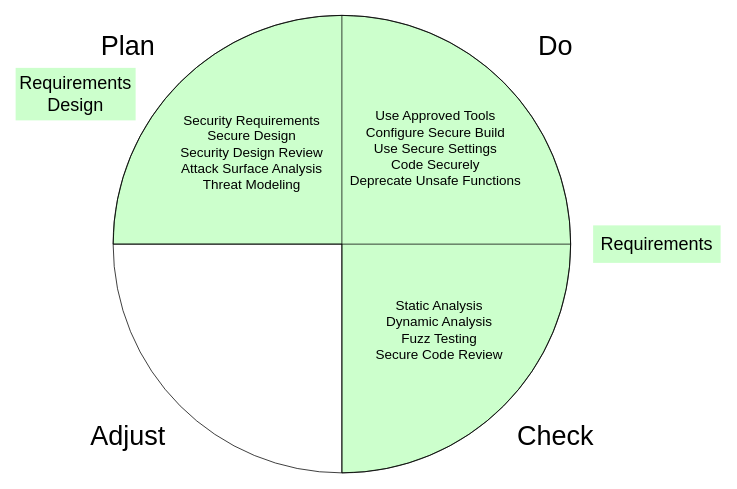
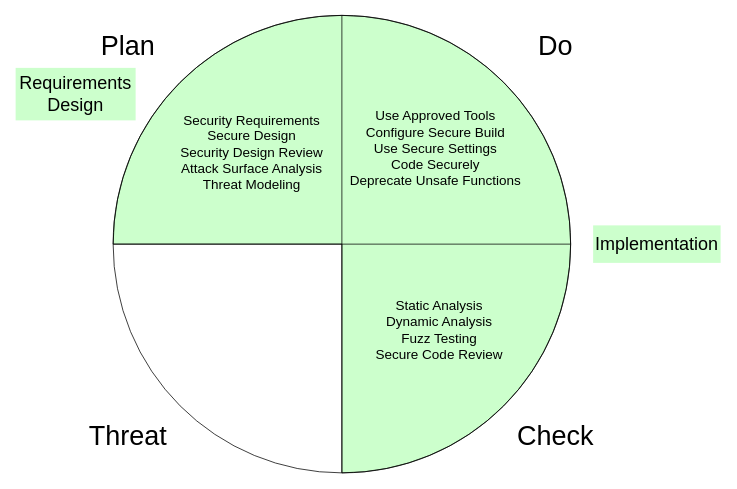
(657, 244) -> (657, 244)
(128, 435) -> (128, 435)
